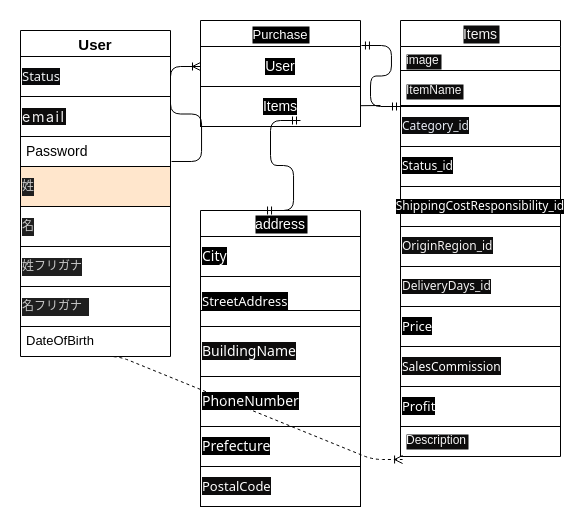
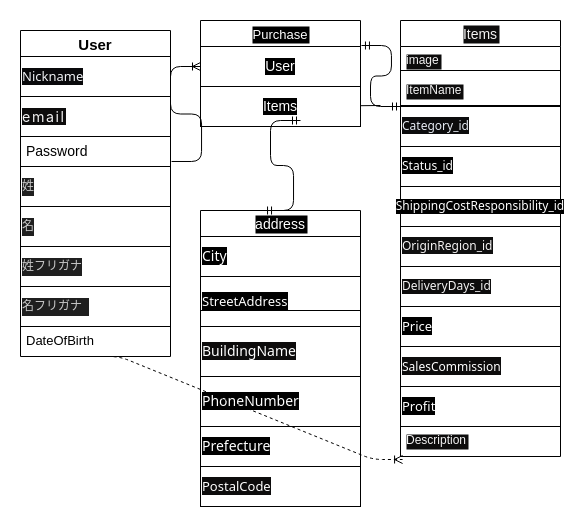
(43, 77) -> (48, 77)
(96, 187) -> (96, 187)
